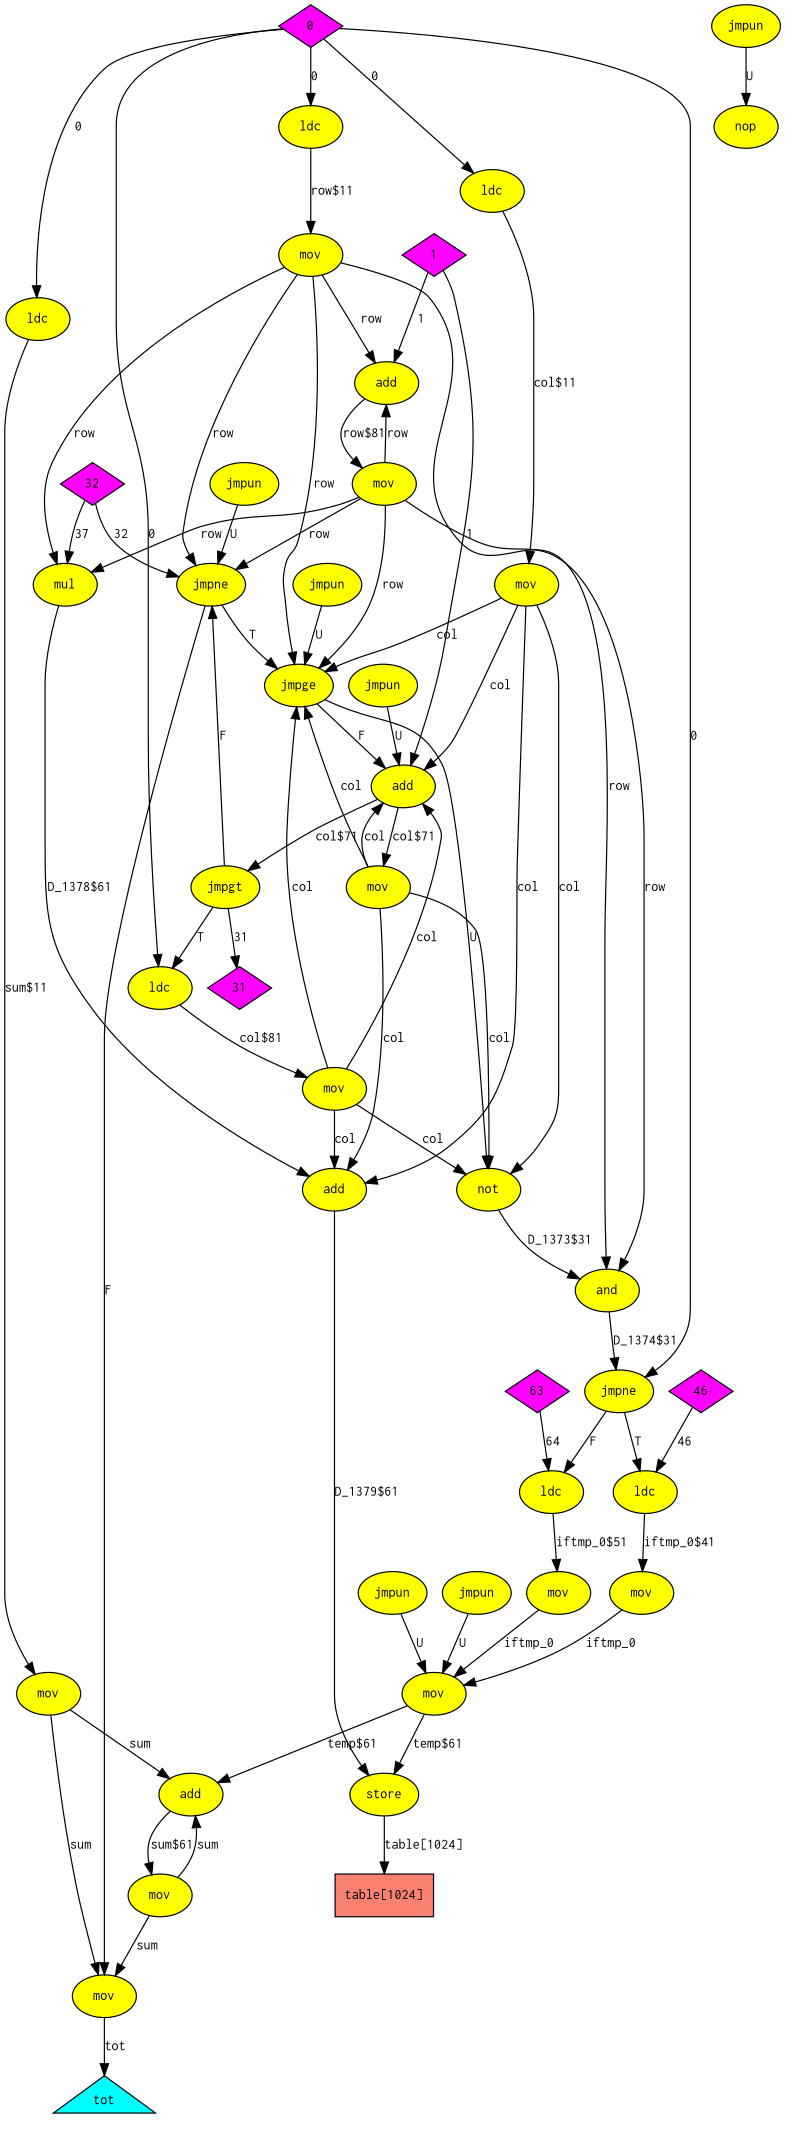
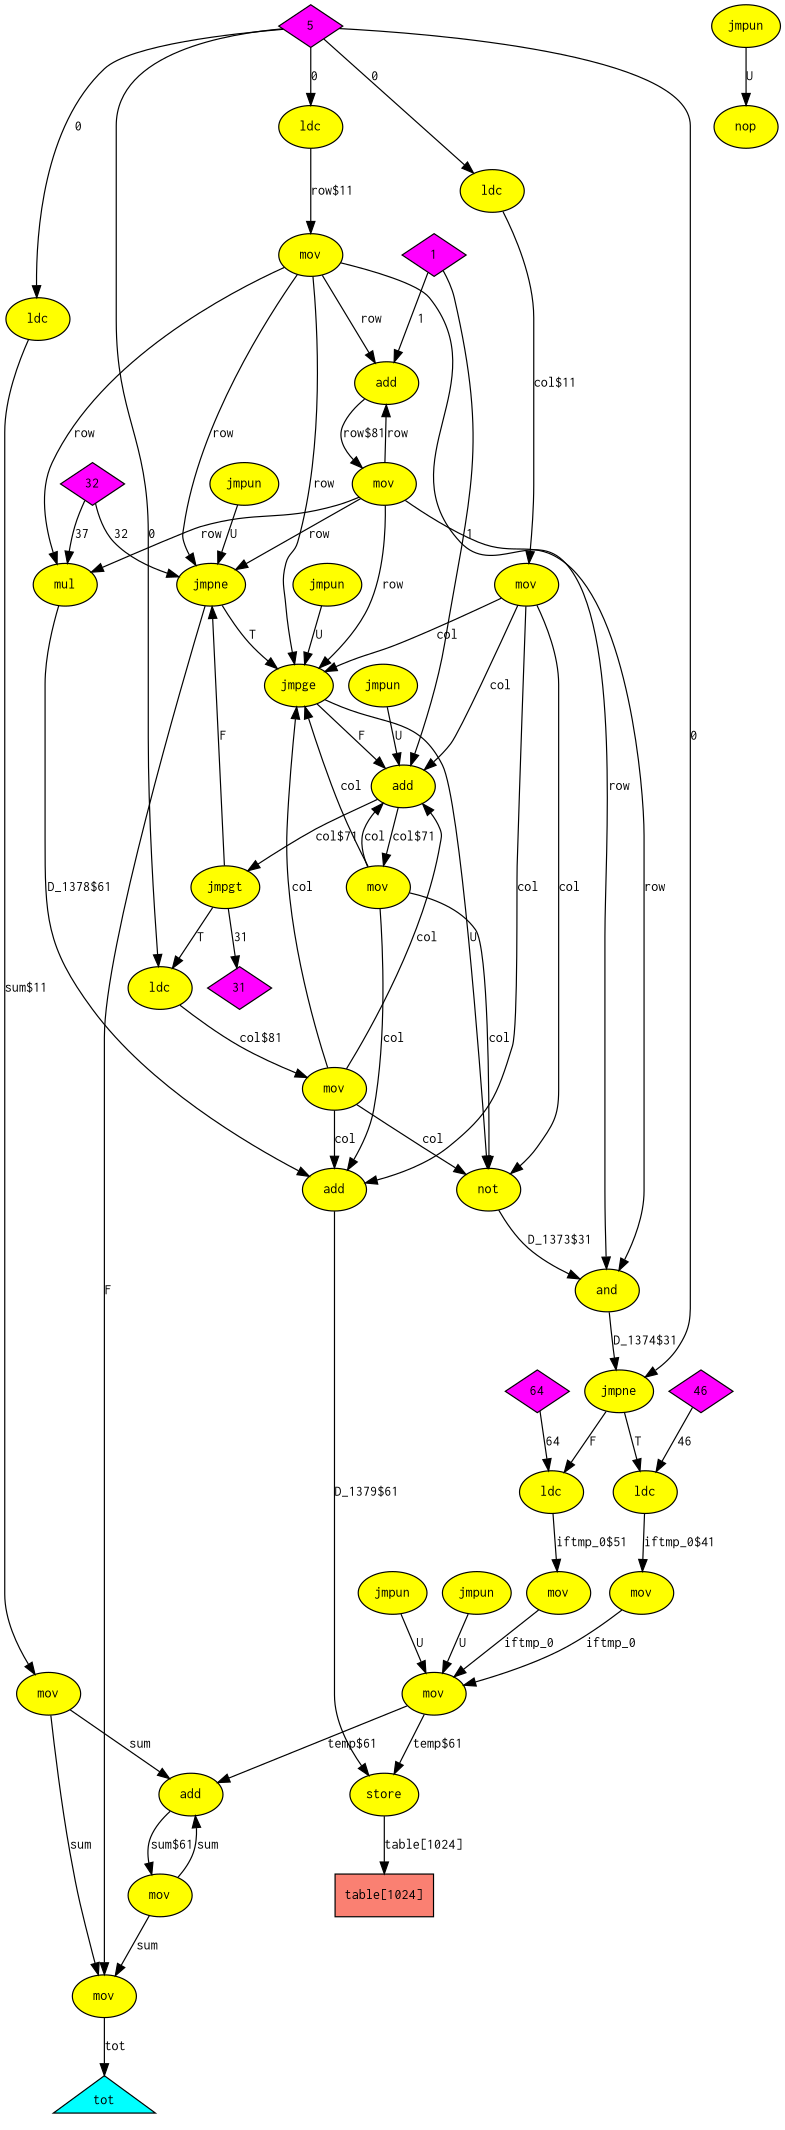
(311, 26) -> (311, 26)
(537, 1391) -> (537, 1391)
